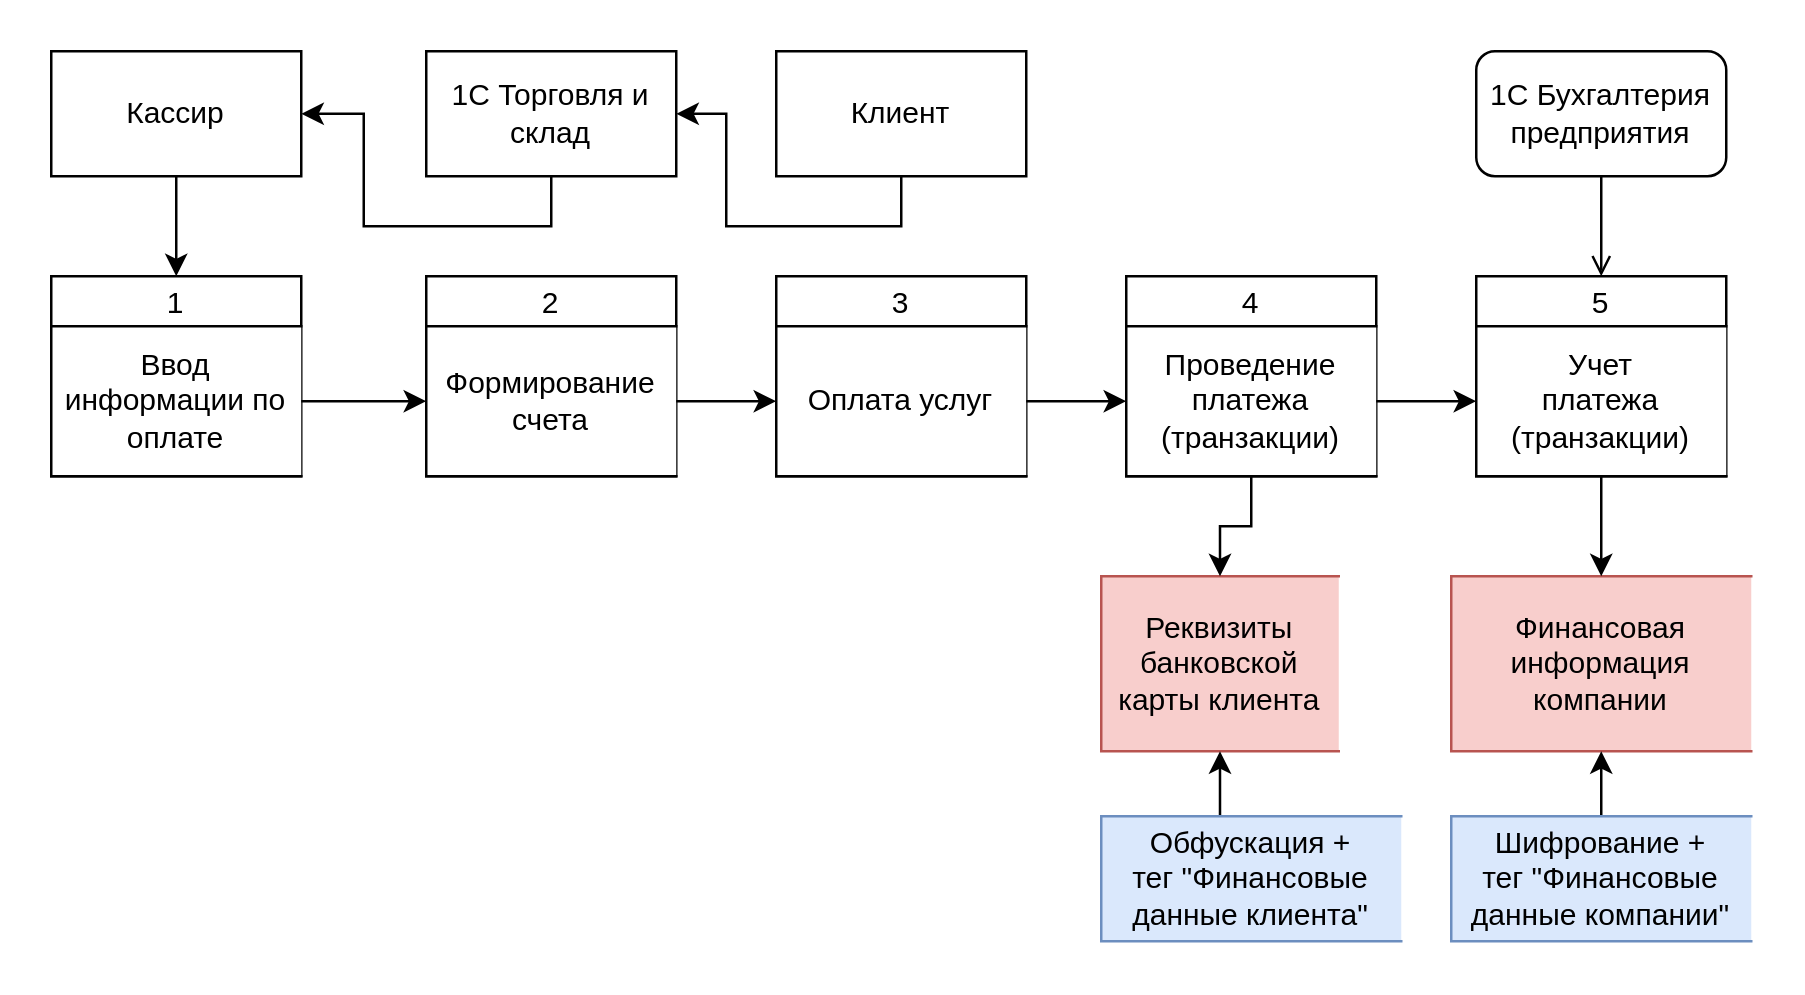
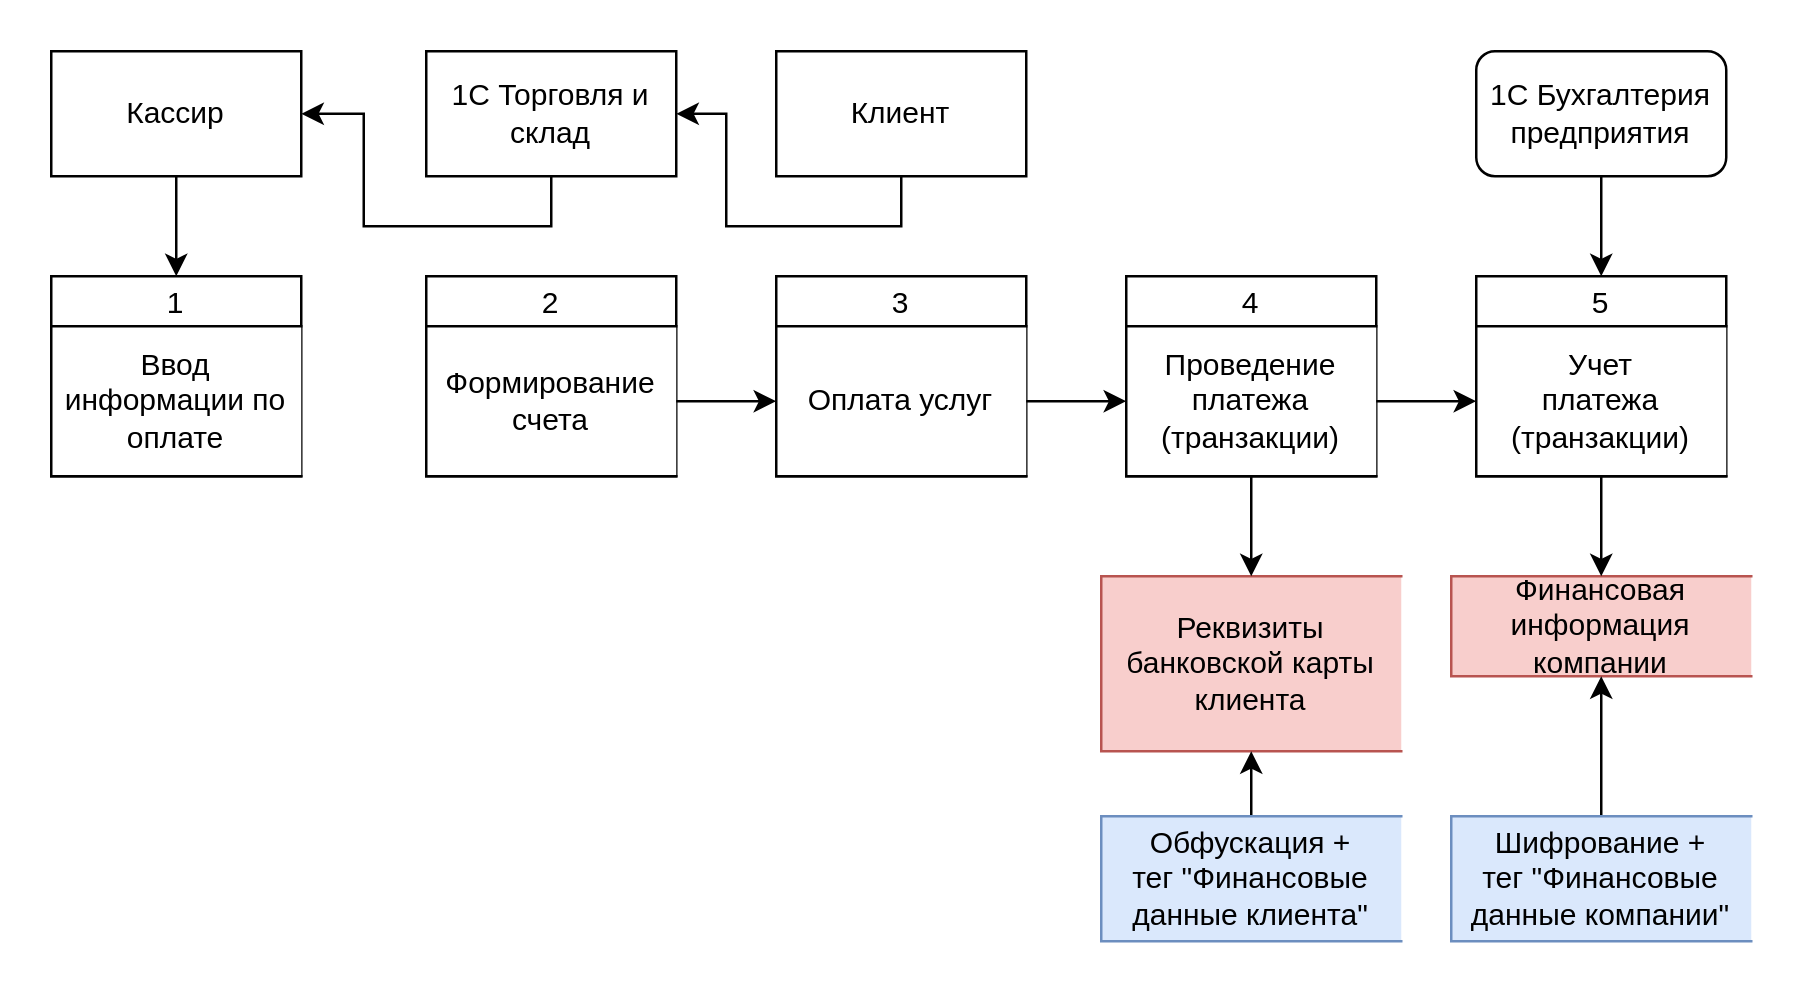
(1601, 262) -> (1601, 258)
(358, 401) -> none
(1220, 664) -> (1251, 664)
(1601, 664) -> (1601, 626)
